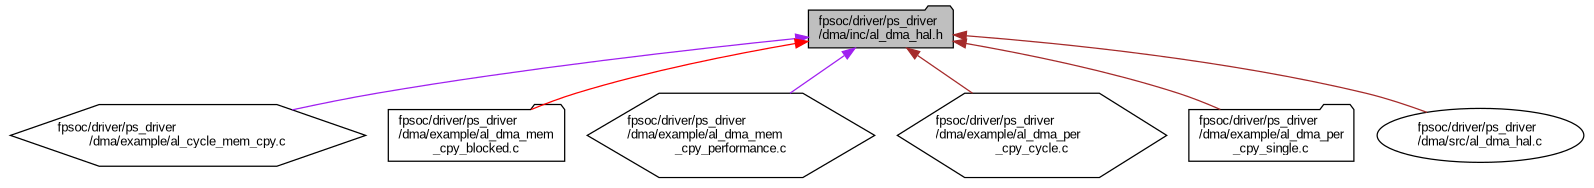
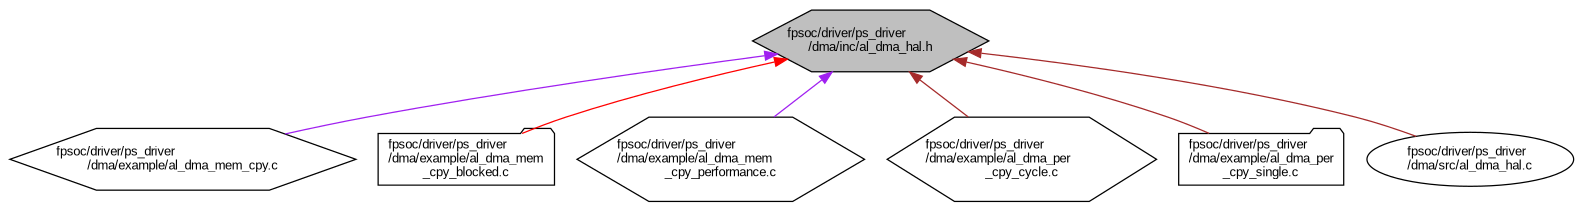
(881, 29) -> (871, 41)
(188, 135) -> (183, 159)
